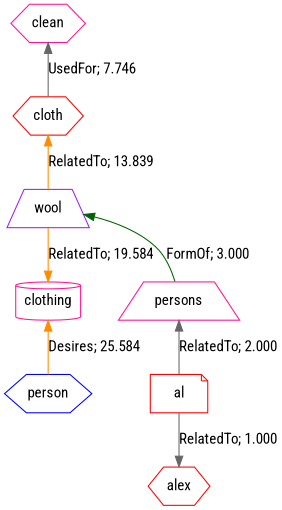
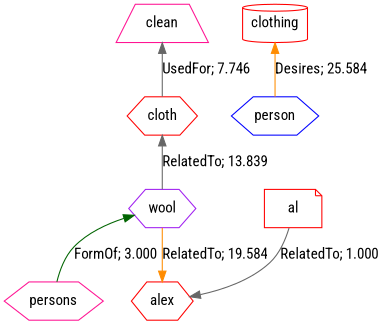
(48, 23) -> (162, 23)
(48, 168) -> (162, 168)
(48, 209) -> (162, 209)
(48, 249) -> (162, 249)
(48, 301) -> (275, 23)
(179, 301) -> (54, 301)
(179, 353) -> none
